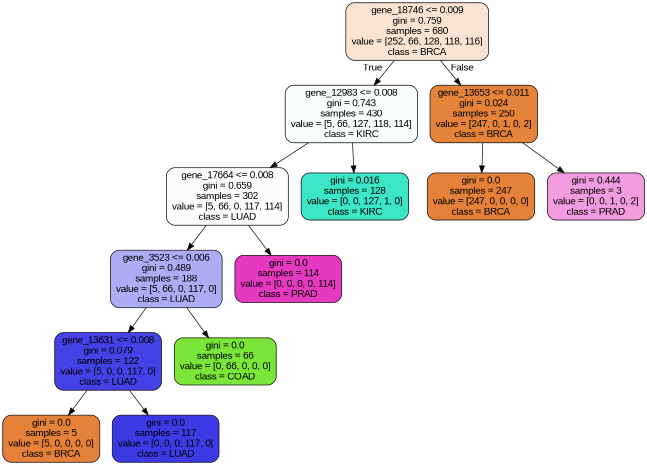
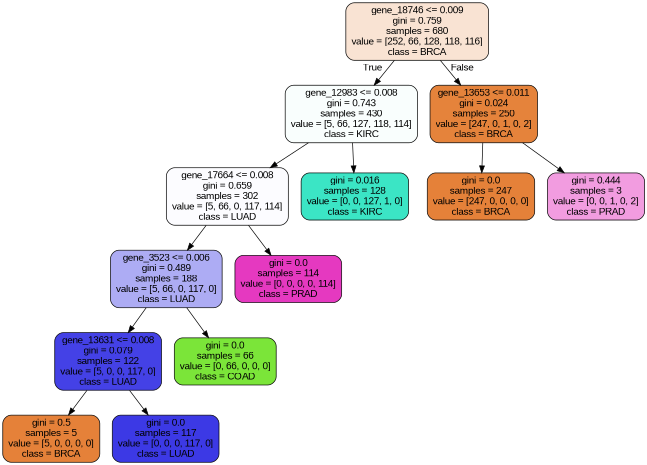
(51, 439) -> (51, 439)
